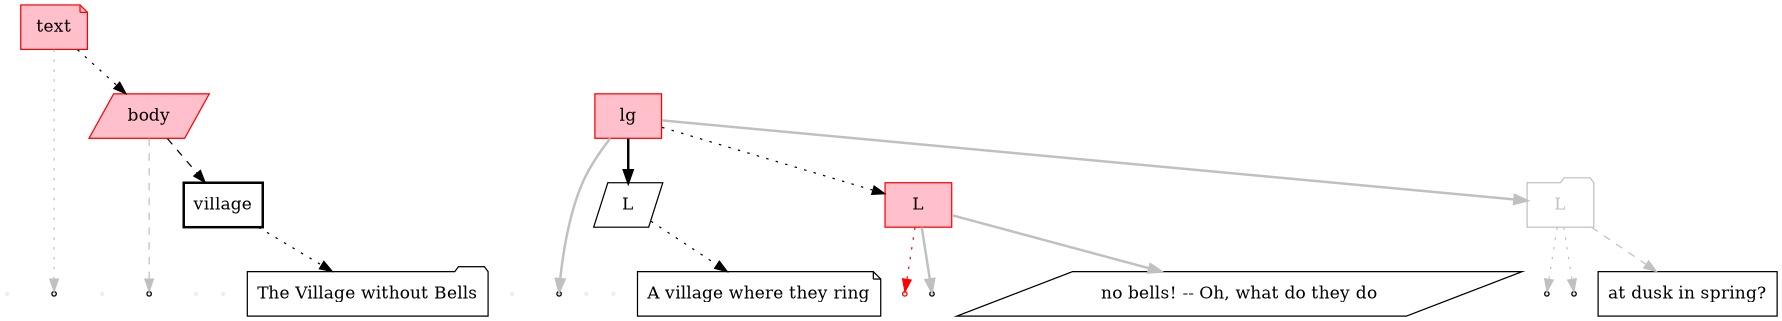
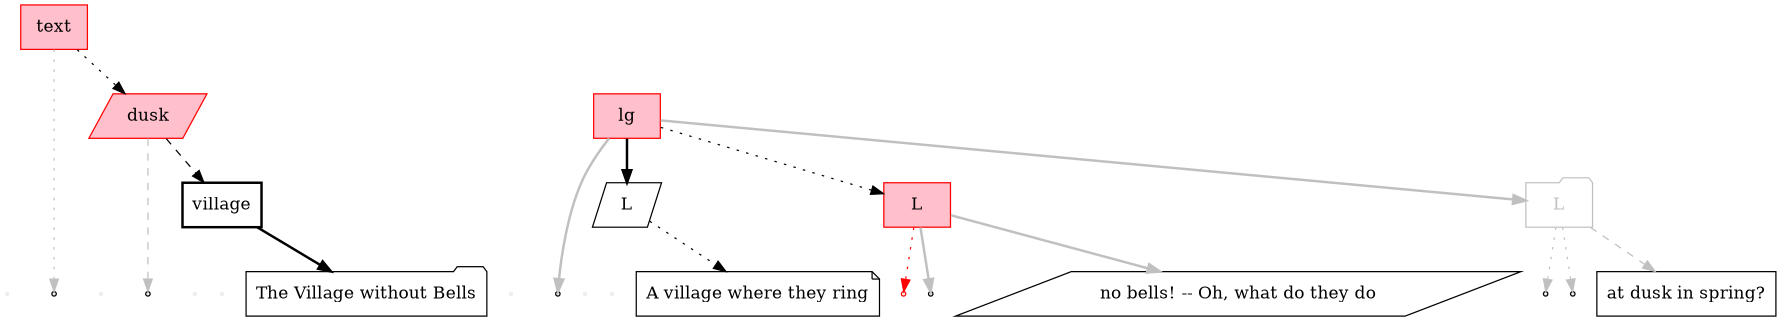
(54, 27) -> (54, 27)
(149, 116) -> (148, 116)
(290, 246) -> (289, 246)
